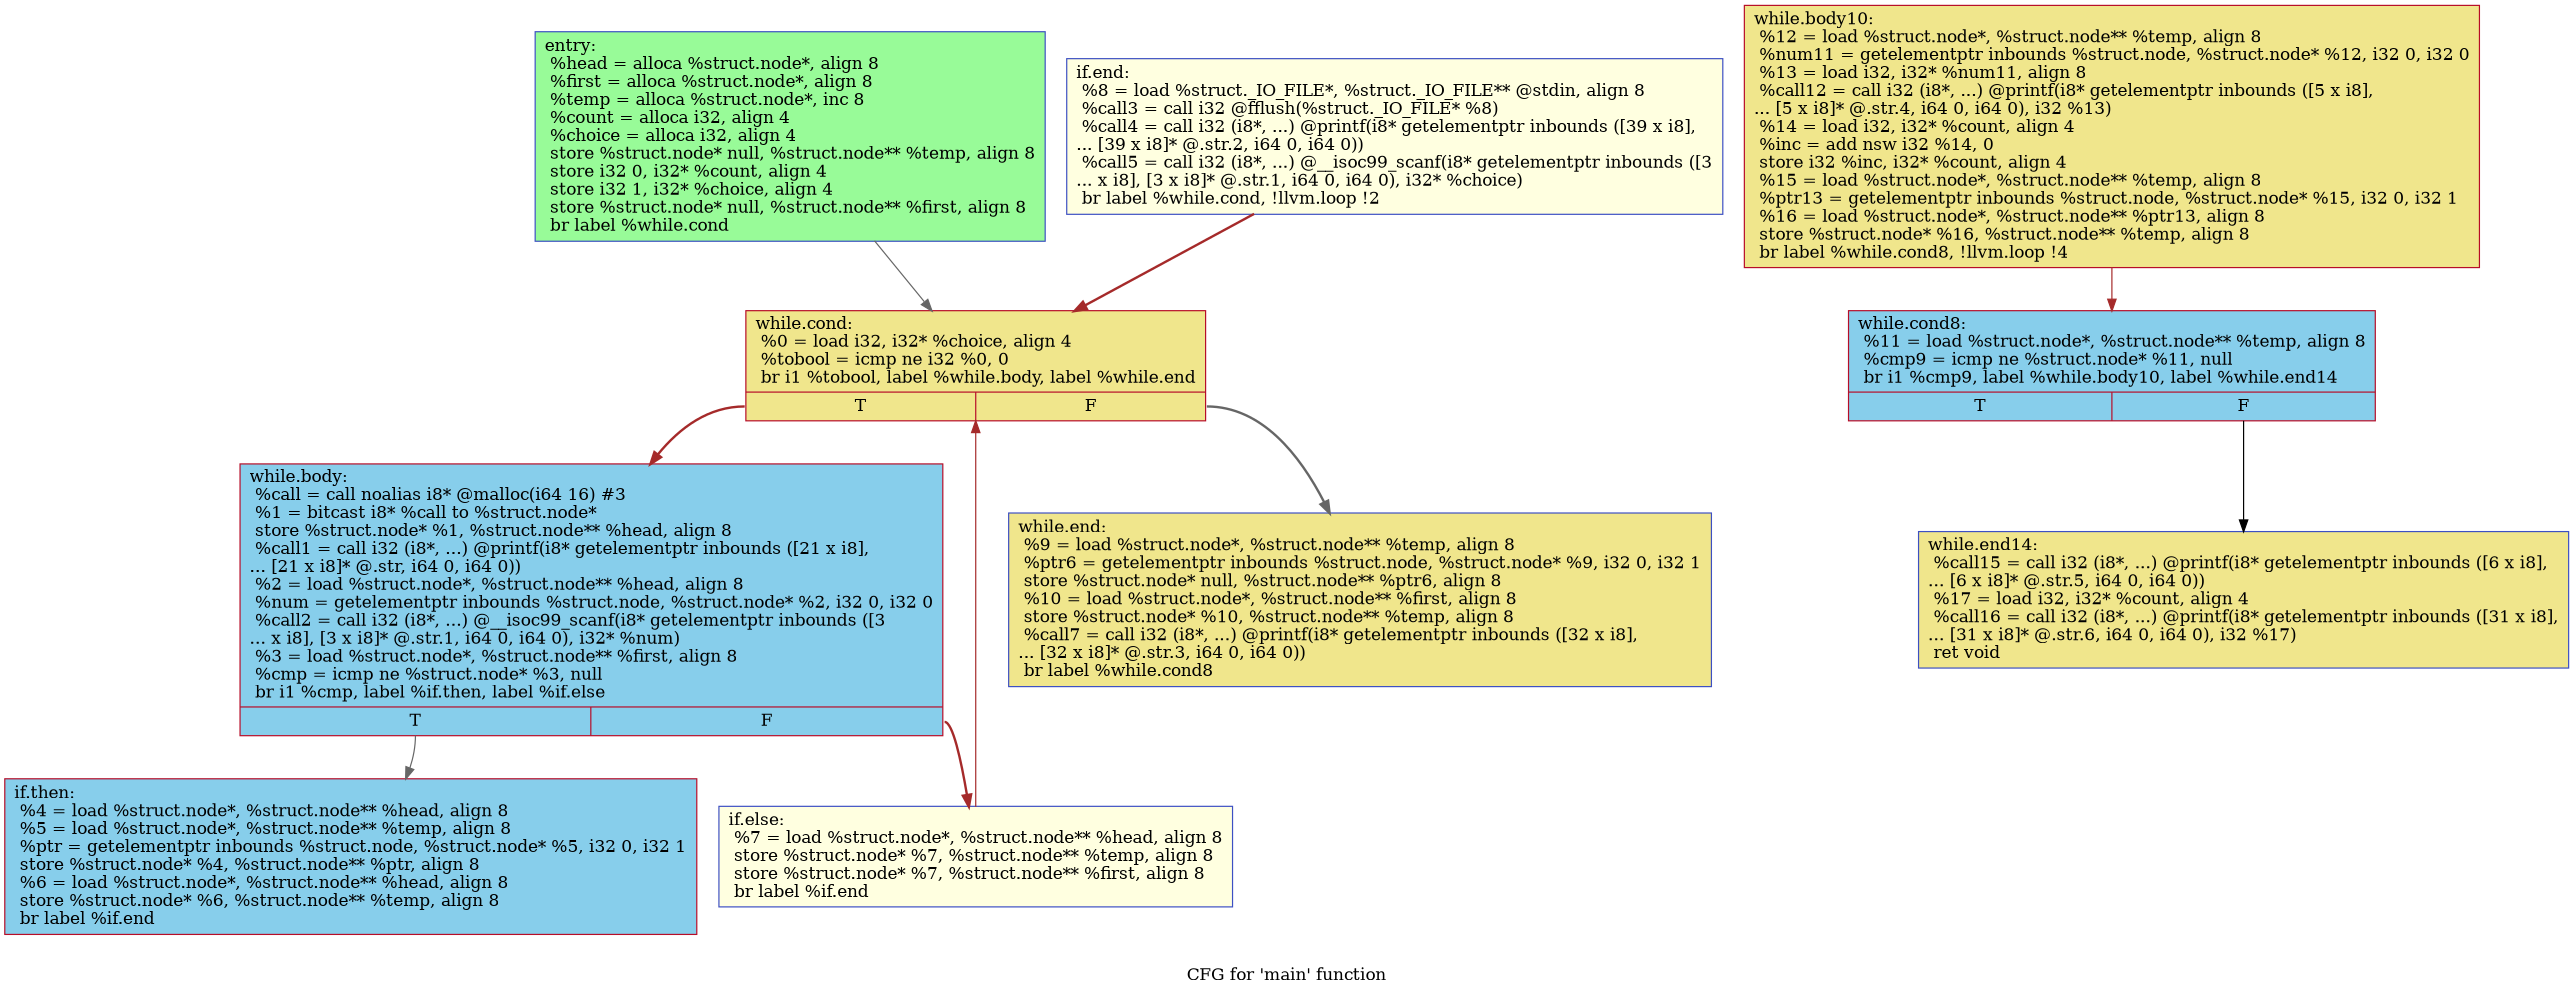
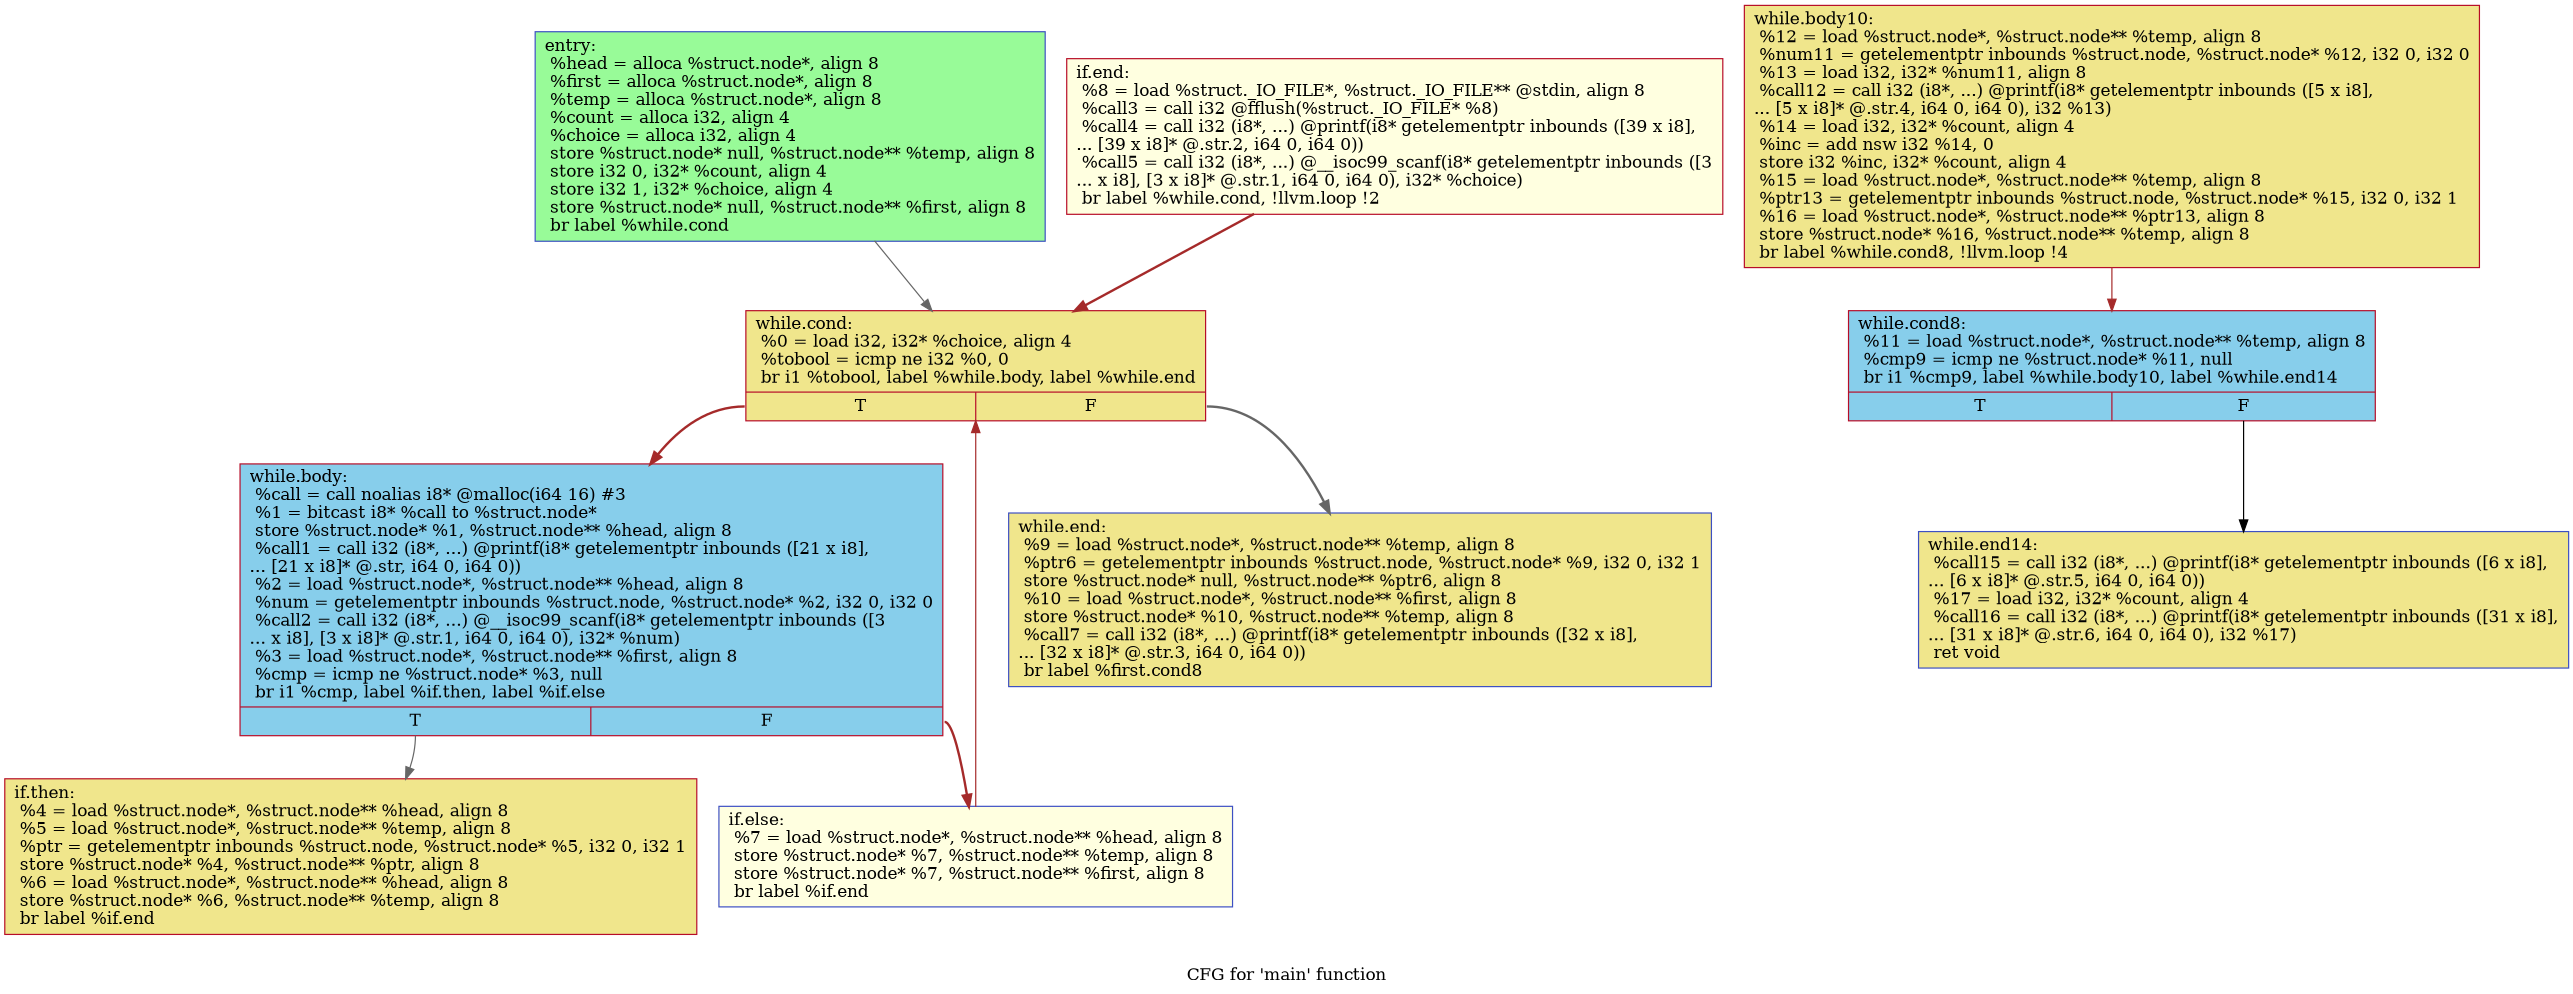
(705, 100) -> (714, 100)
(1395, 136) -> (1395, 136)
(1116, 671) -> (1110, 671)
(351, 857) -> (351, 857)
